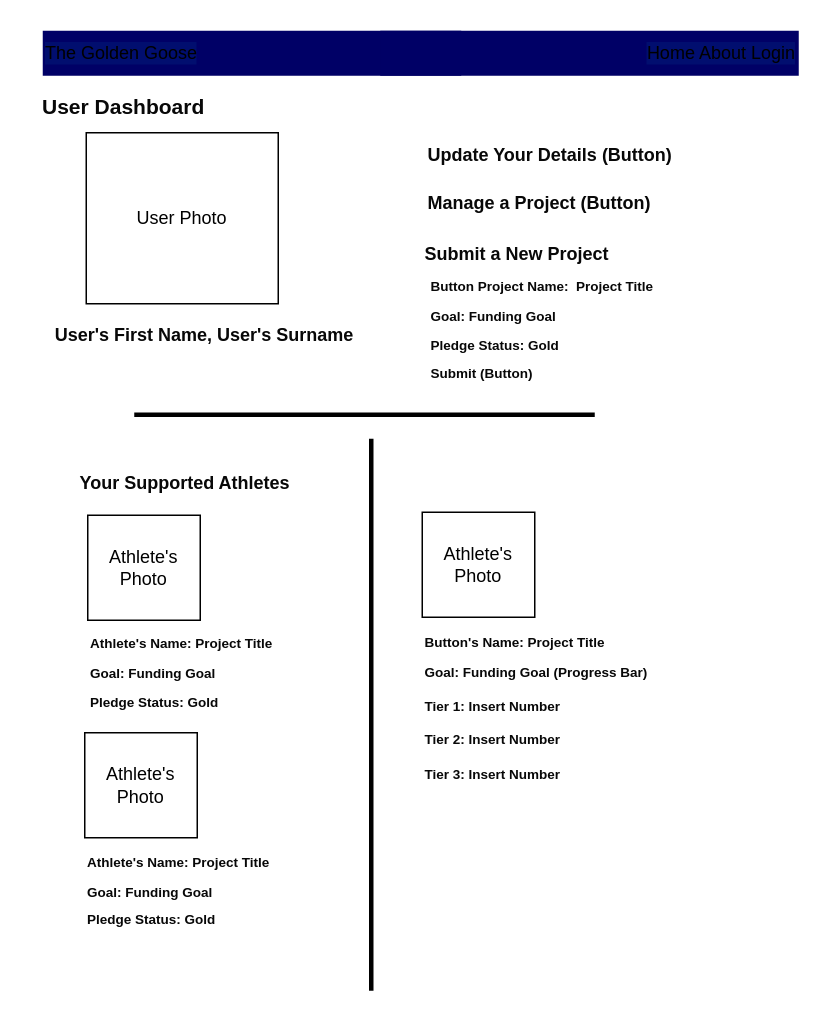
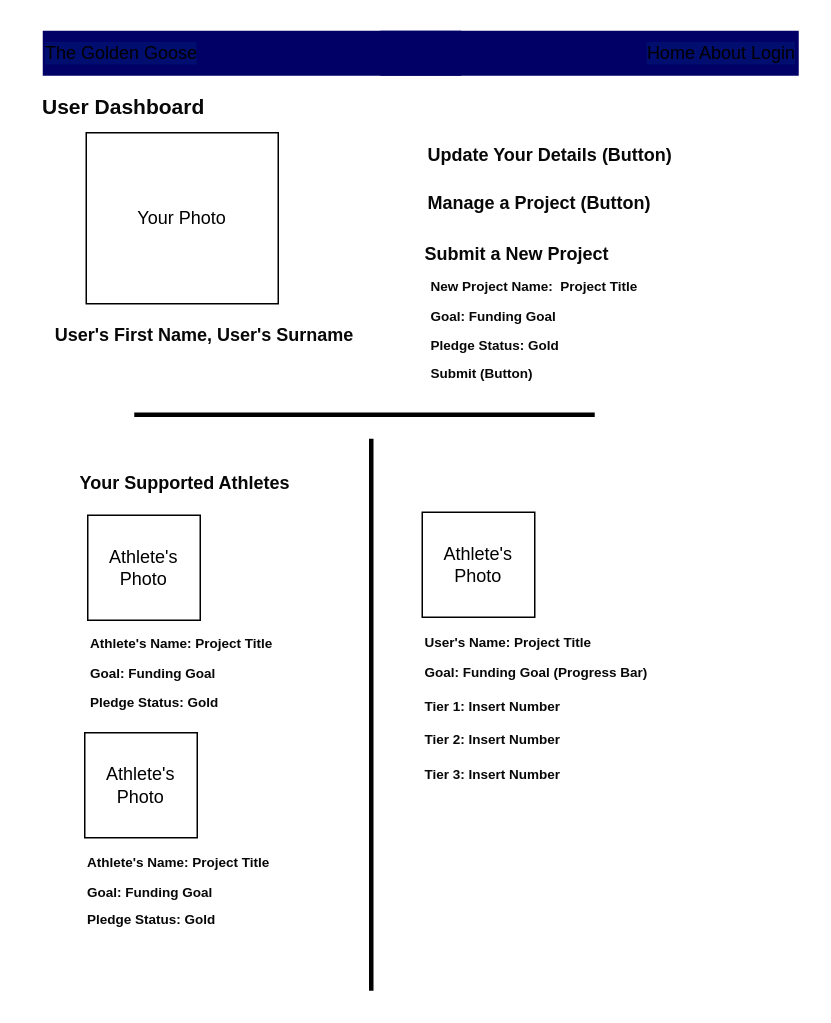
(182, 218) -> (182, 218)
(546, 287) -> (540, 287)
(519, 643) -> (511, 643)
